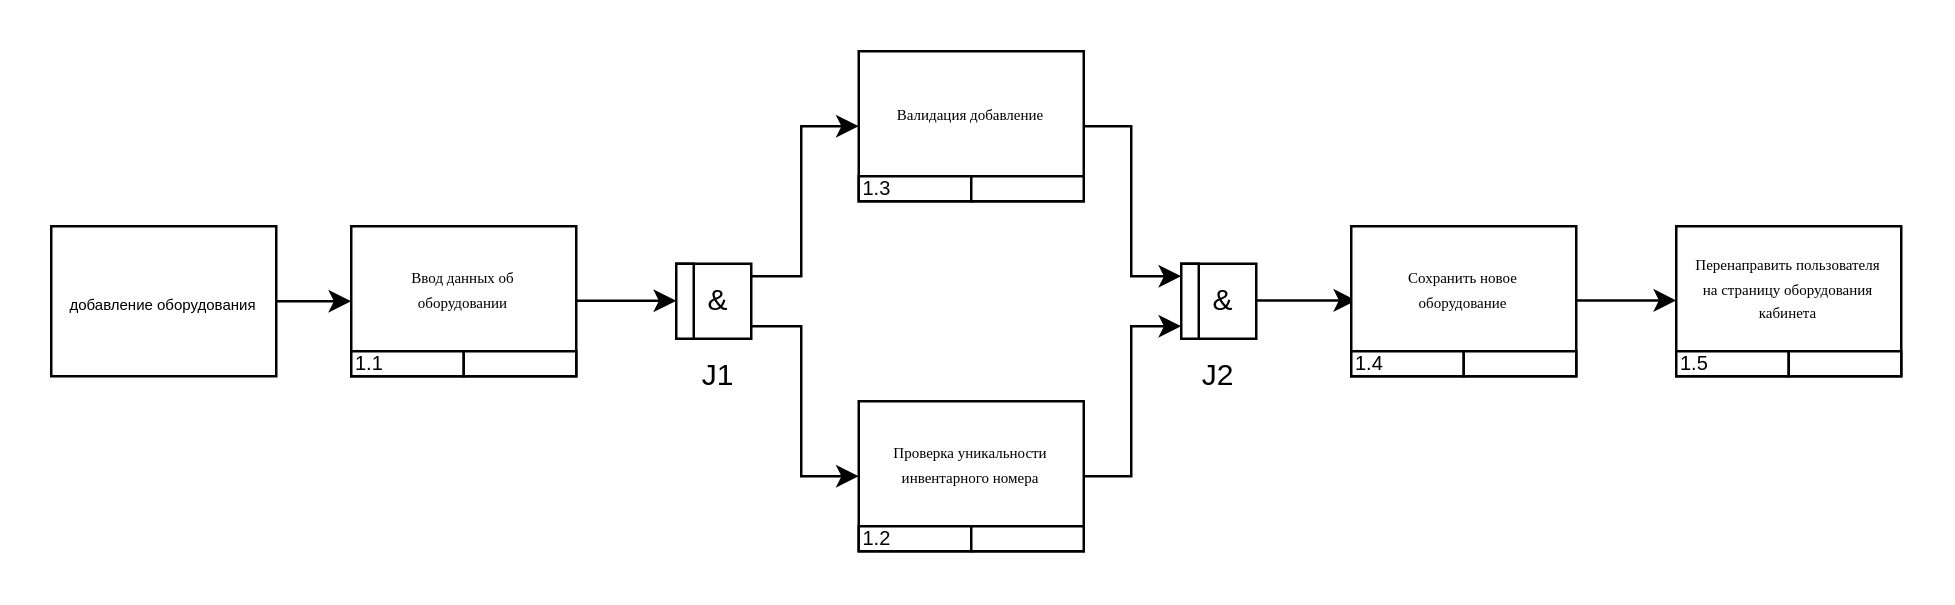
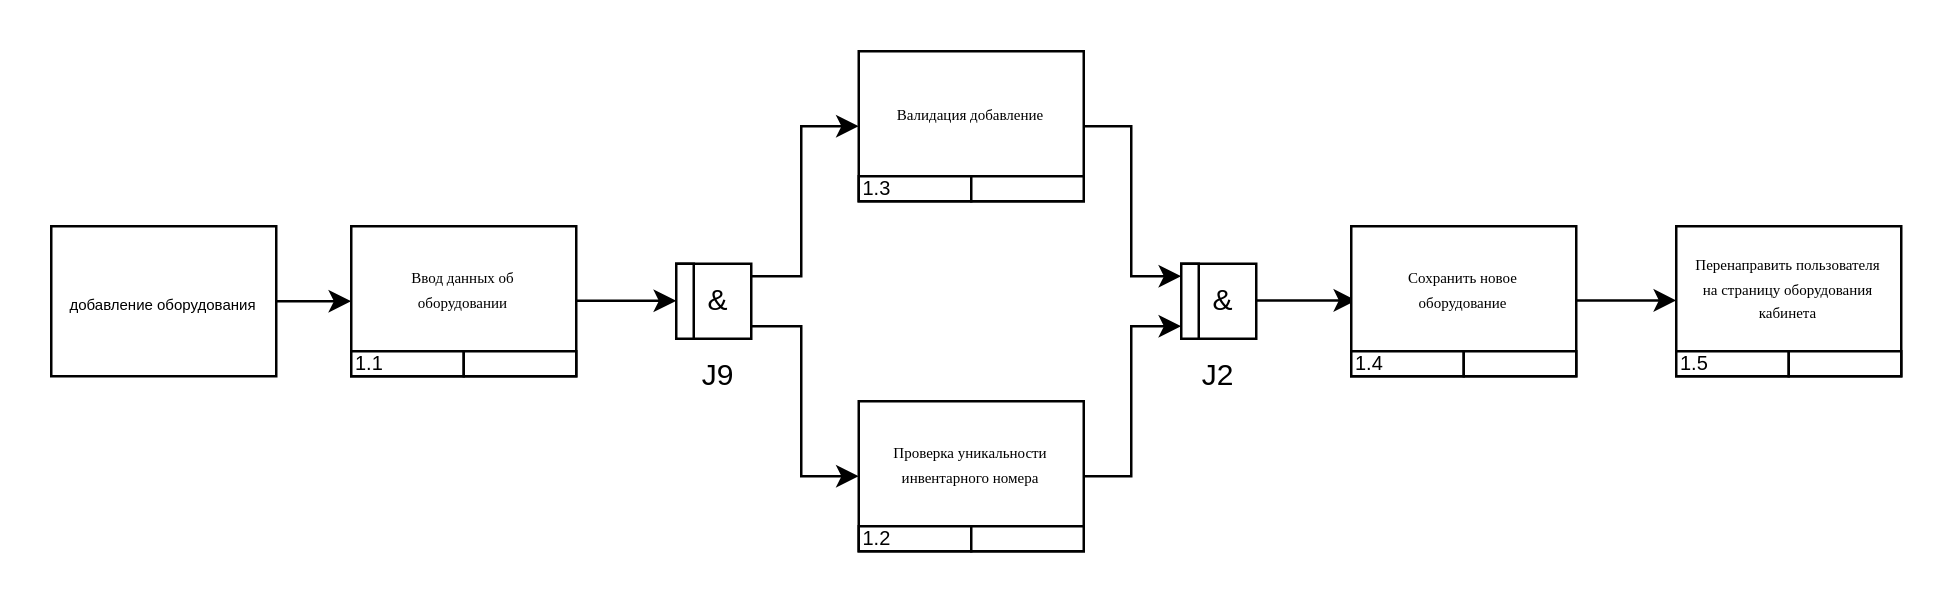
(719, 376) -> (719, 376)
